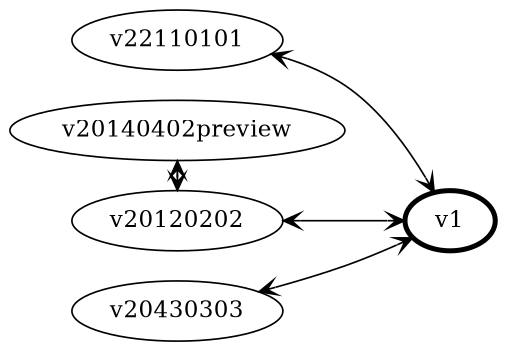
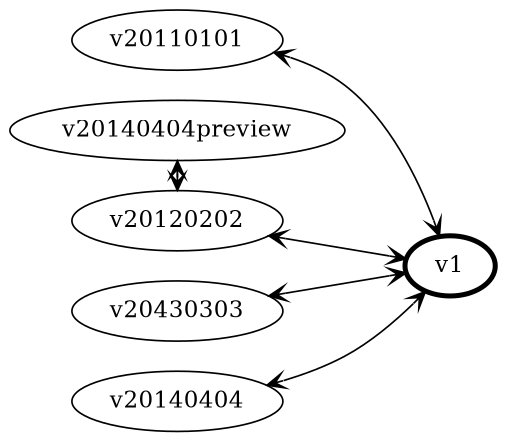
(177, 40) -> (177, 40)
(177, 130) -> (177, 130)
none -> (177, 401)
